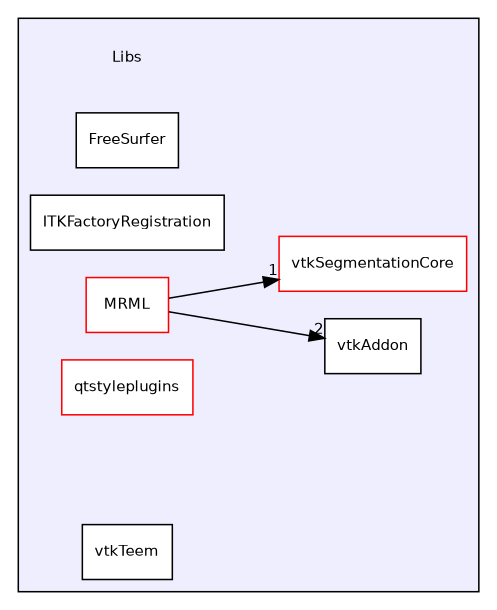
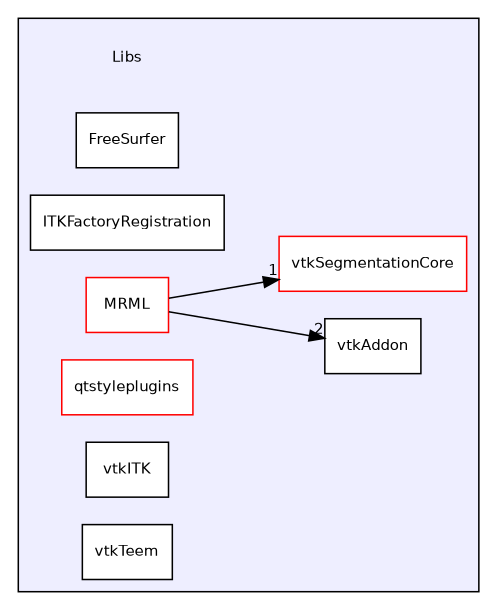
none -> (127, 470)
